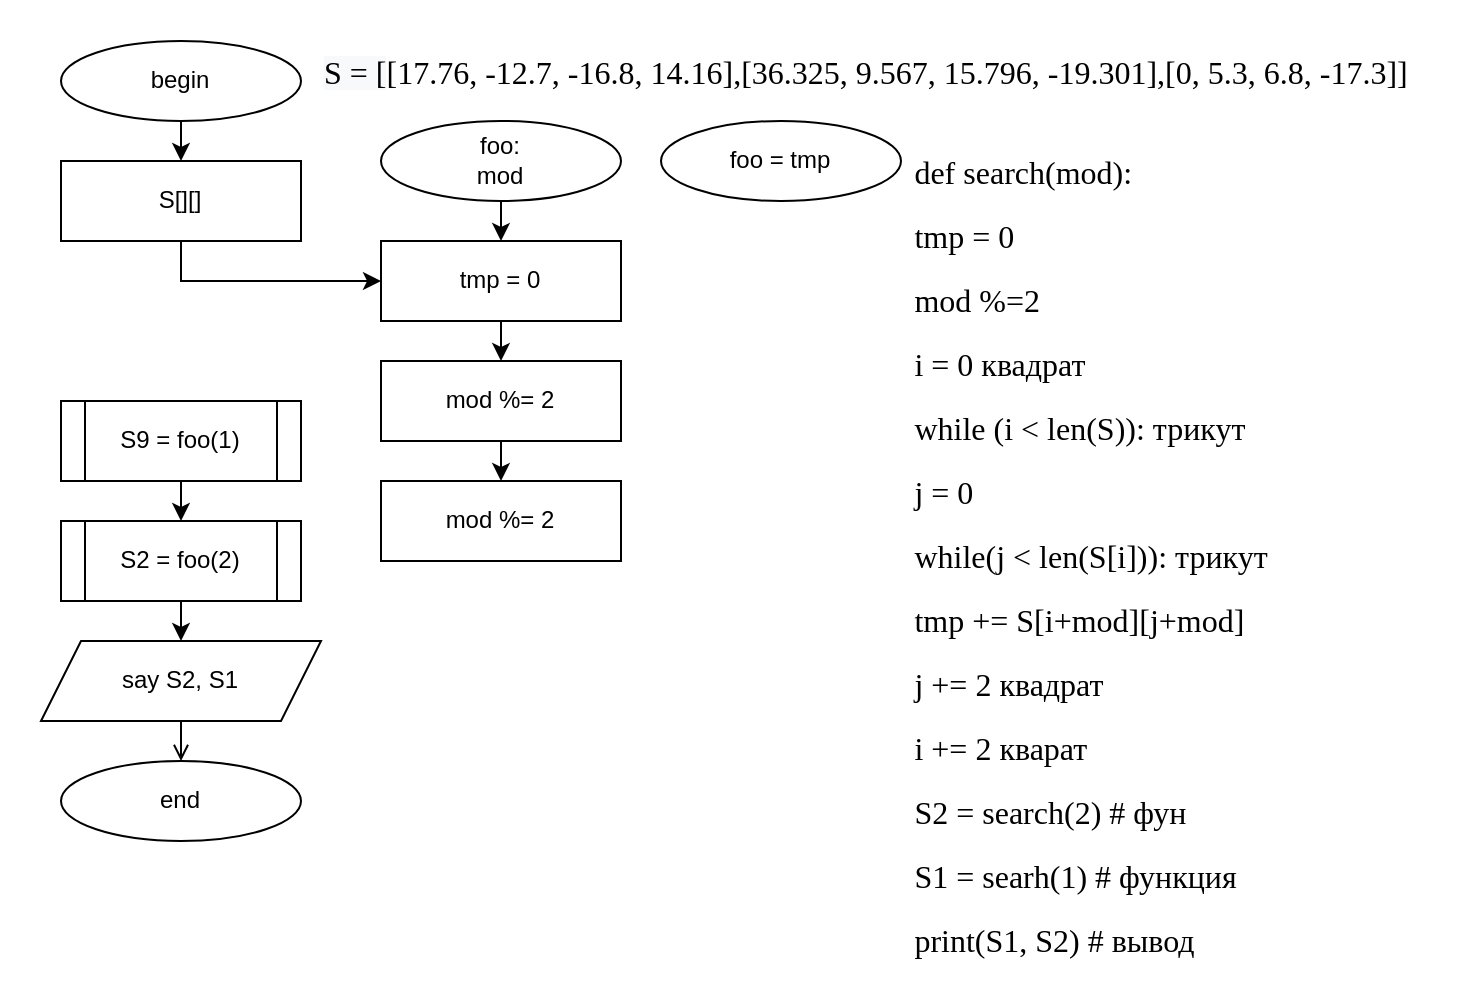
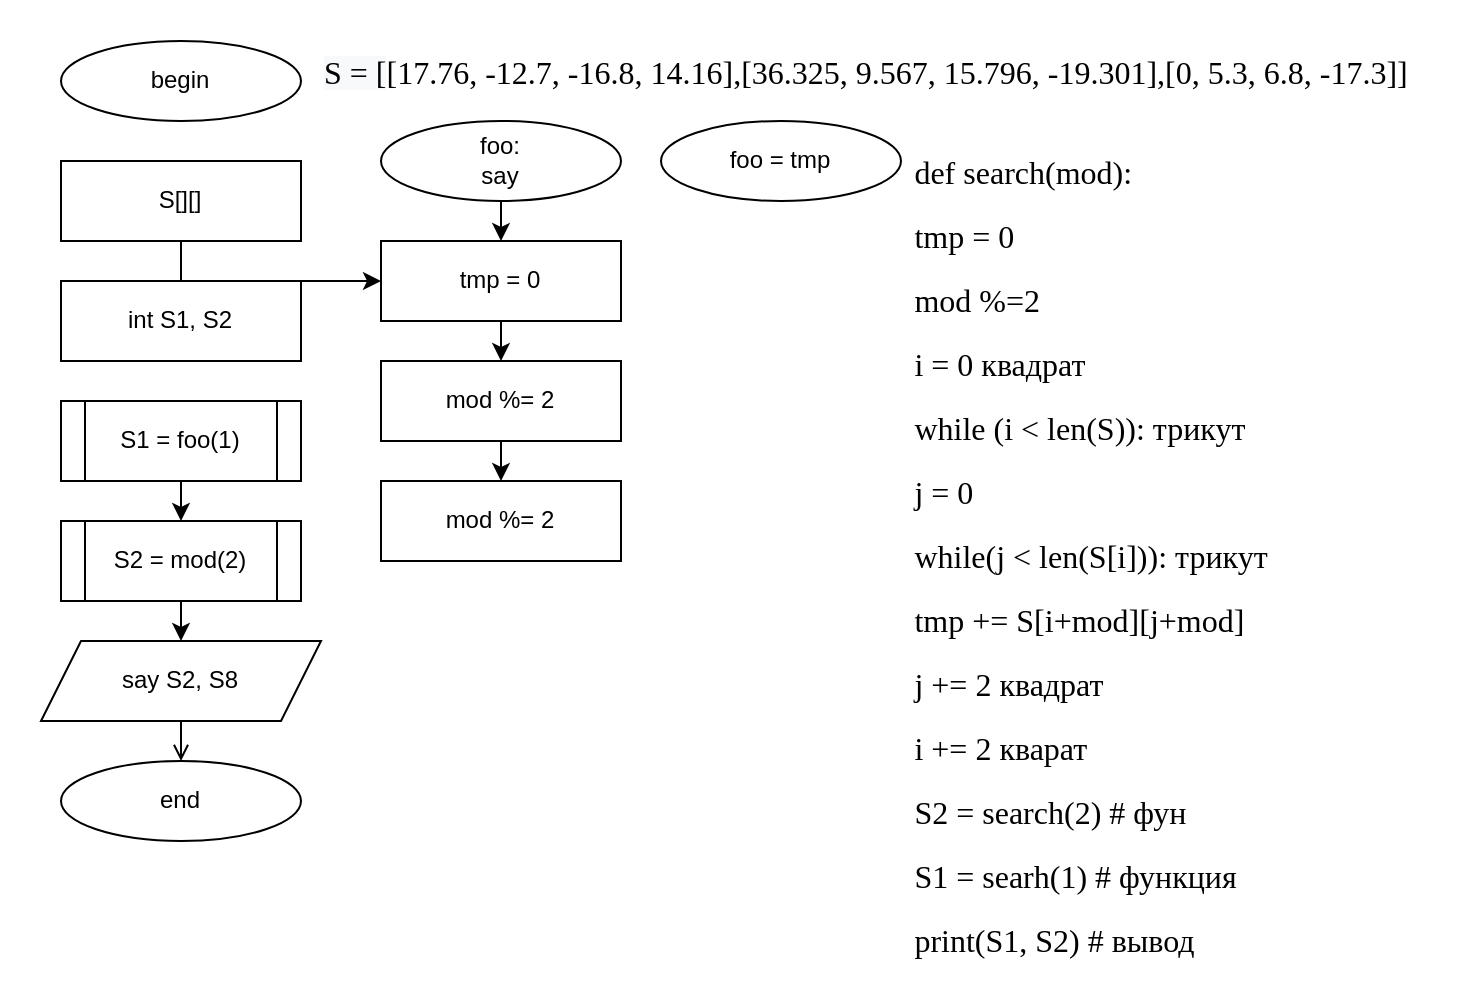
(181, 134) -> none
(501, 161) -> (501, 161)
none -> (181, 321)
(181, 441) -> (181, 441)
(181, 561) -> (181, 561)
(181, 681) -> (181, 681)
